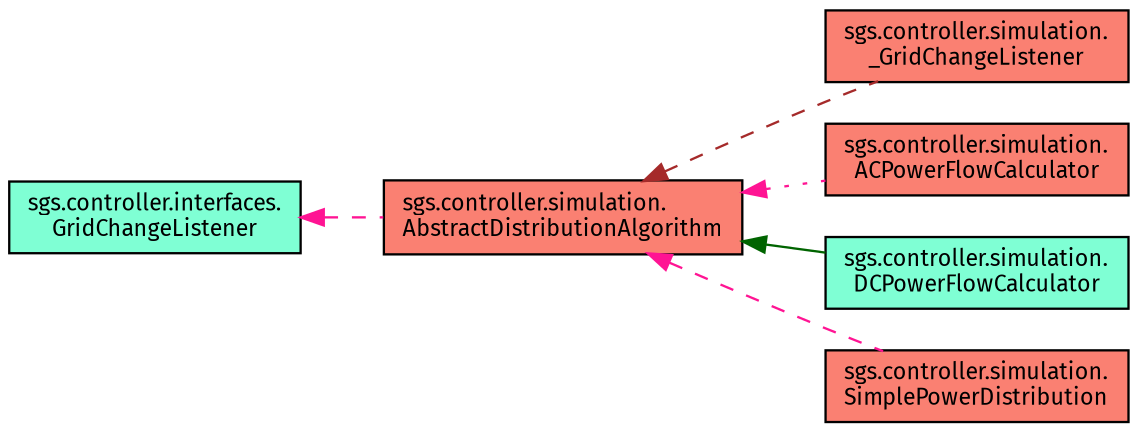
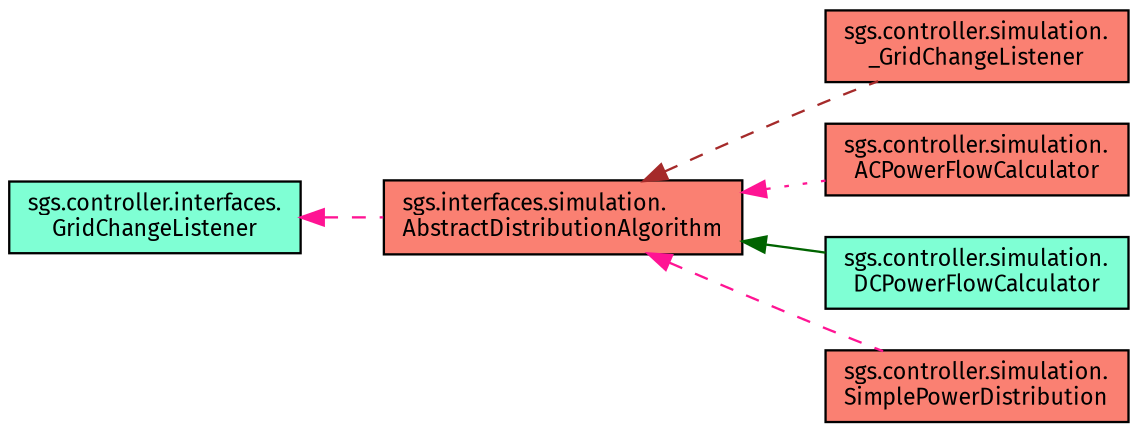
(563, 217) -> (563, 217)
